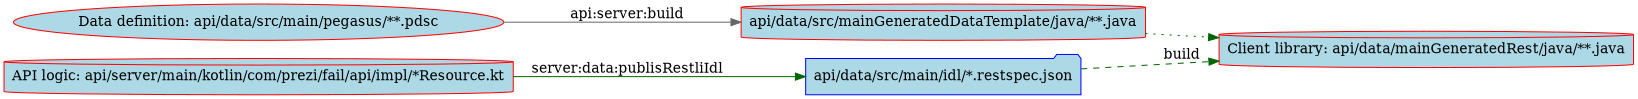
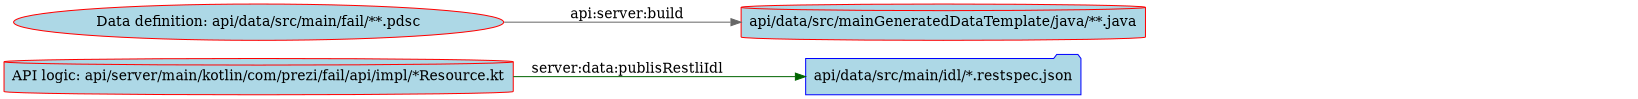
(259, 22) -> (259, 22)
(1426, 49) -> none
